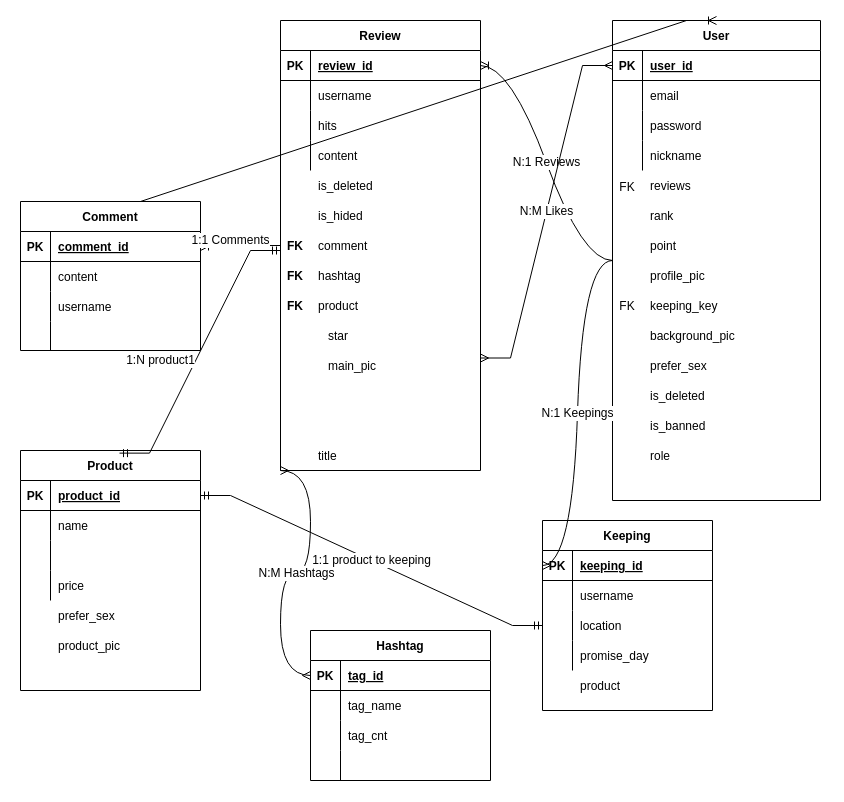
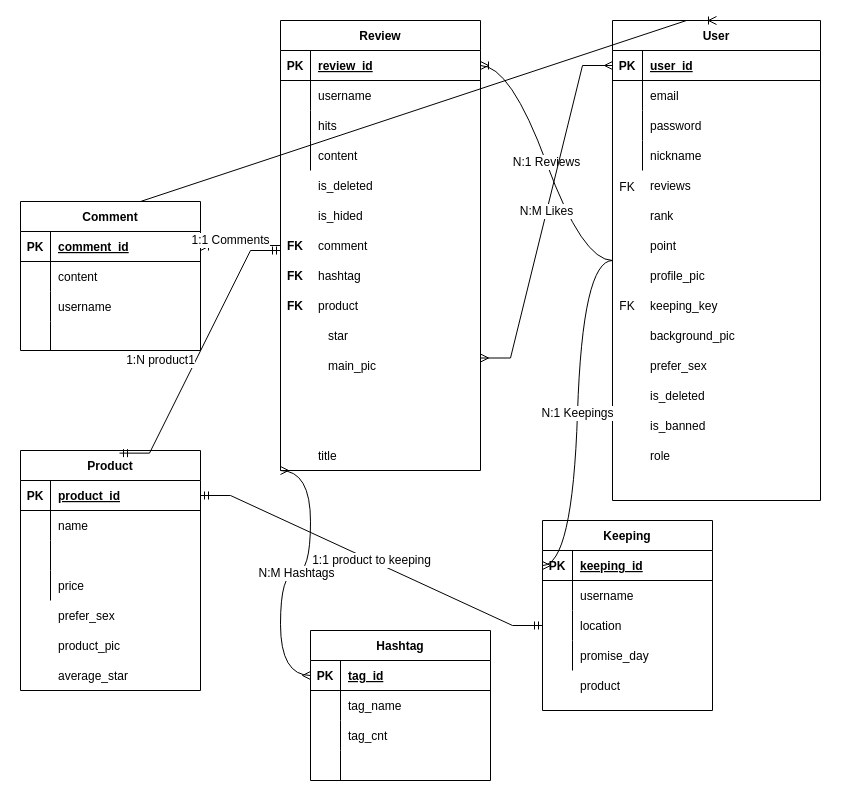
none -> (126, 676)
